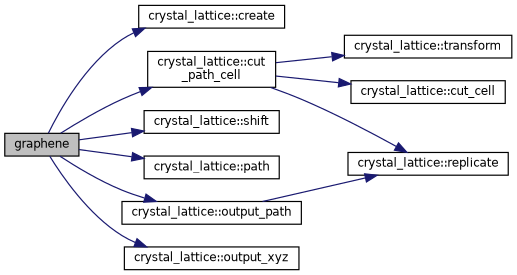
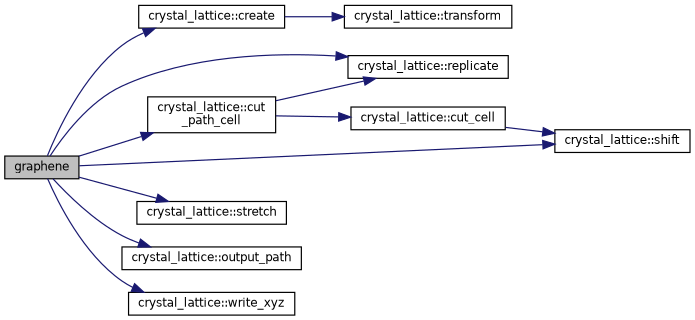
(304, 60) -> (308, 17)
none -> (524, 130)
(212, 167) -> (212, 213)
(314, 190) -> (177, 67)
(212, 258) -> (212, 304)
